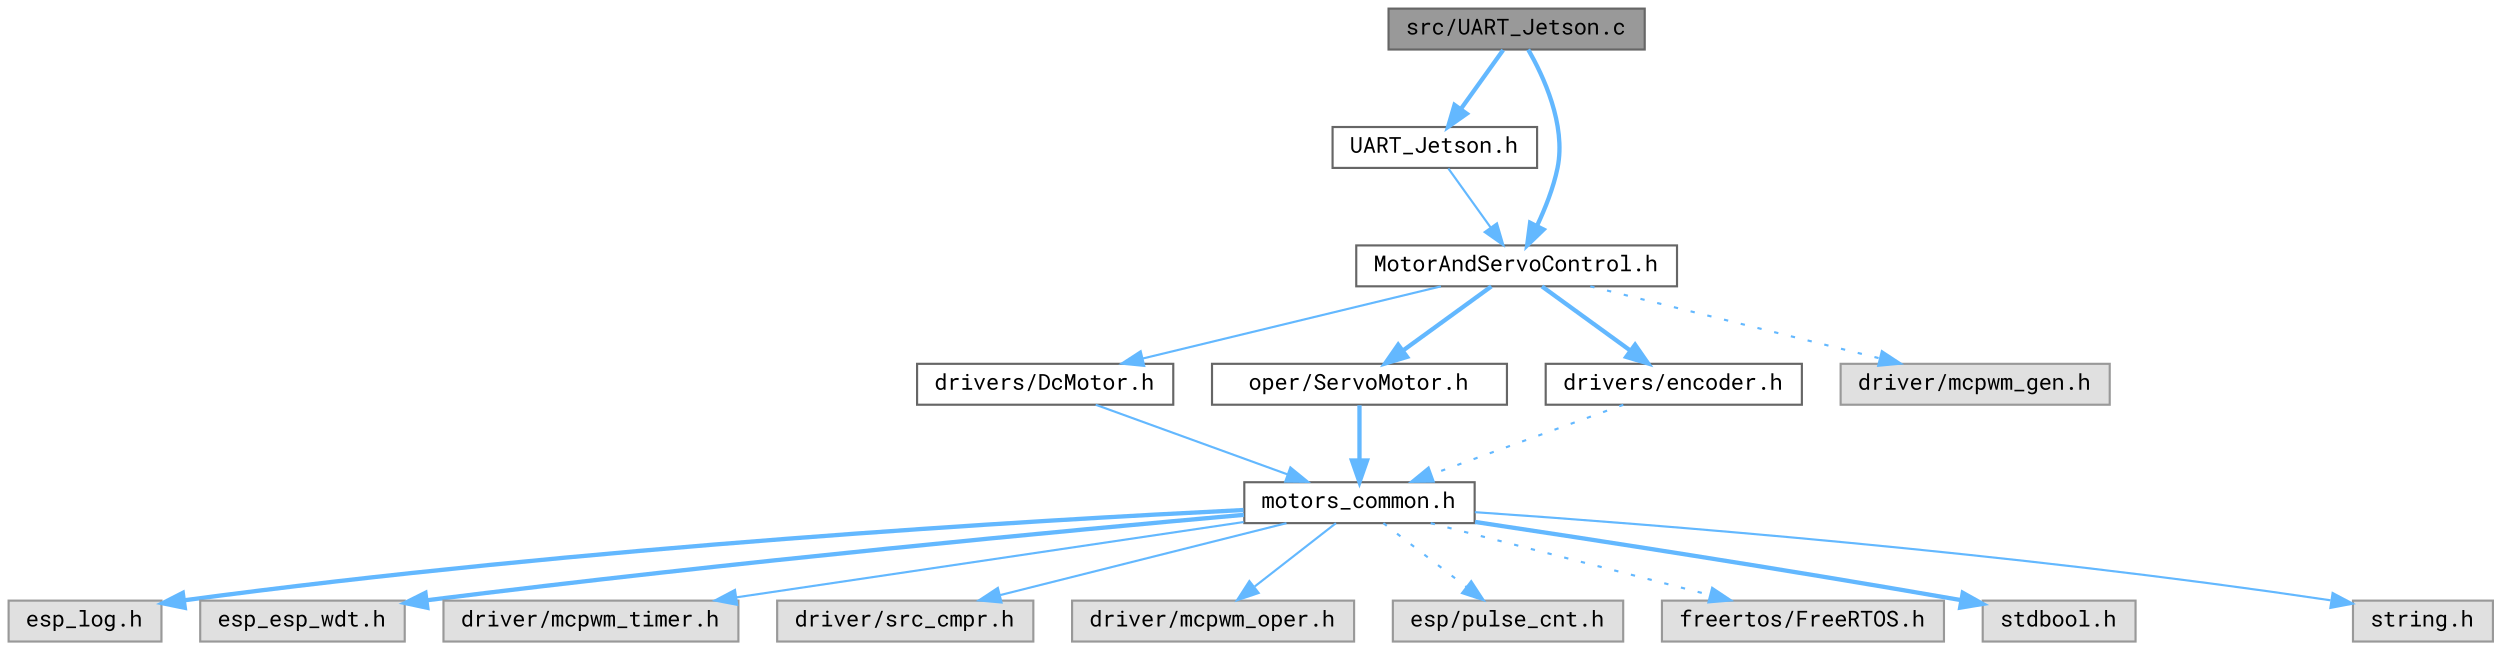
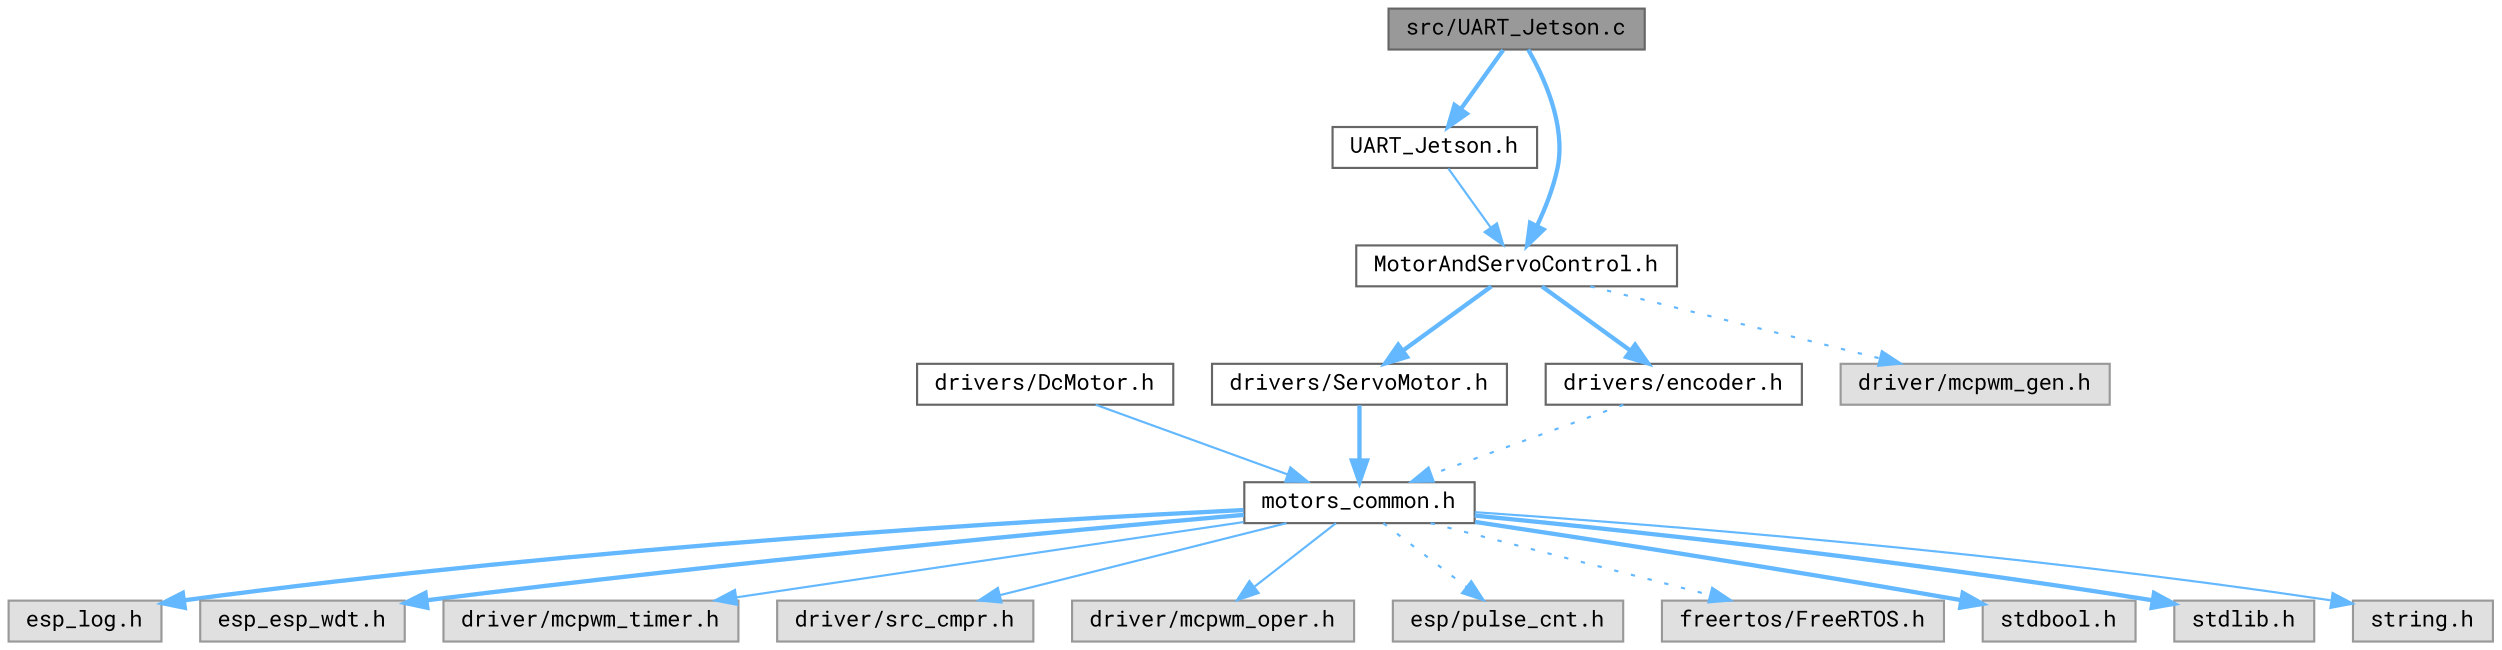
(1292, 322) -> none
(1359, 384) -> (1359, 384)
none -> (2244, 621)
